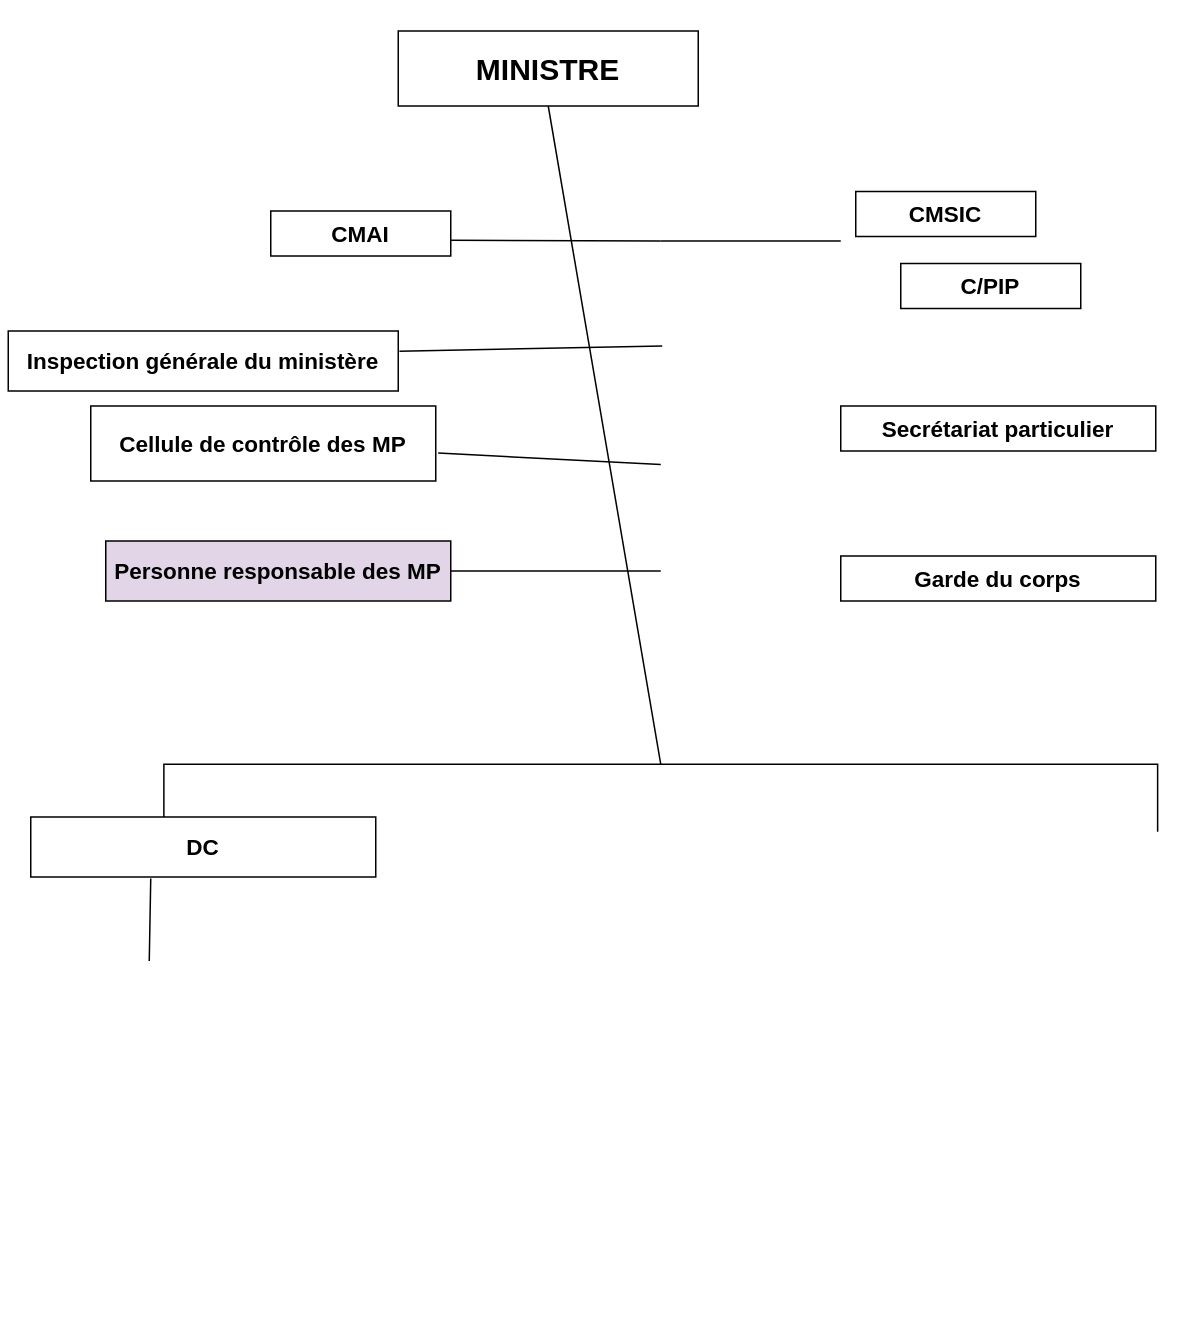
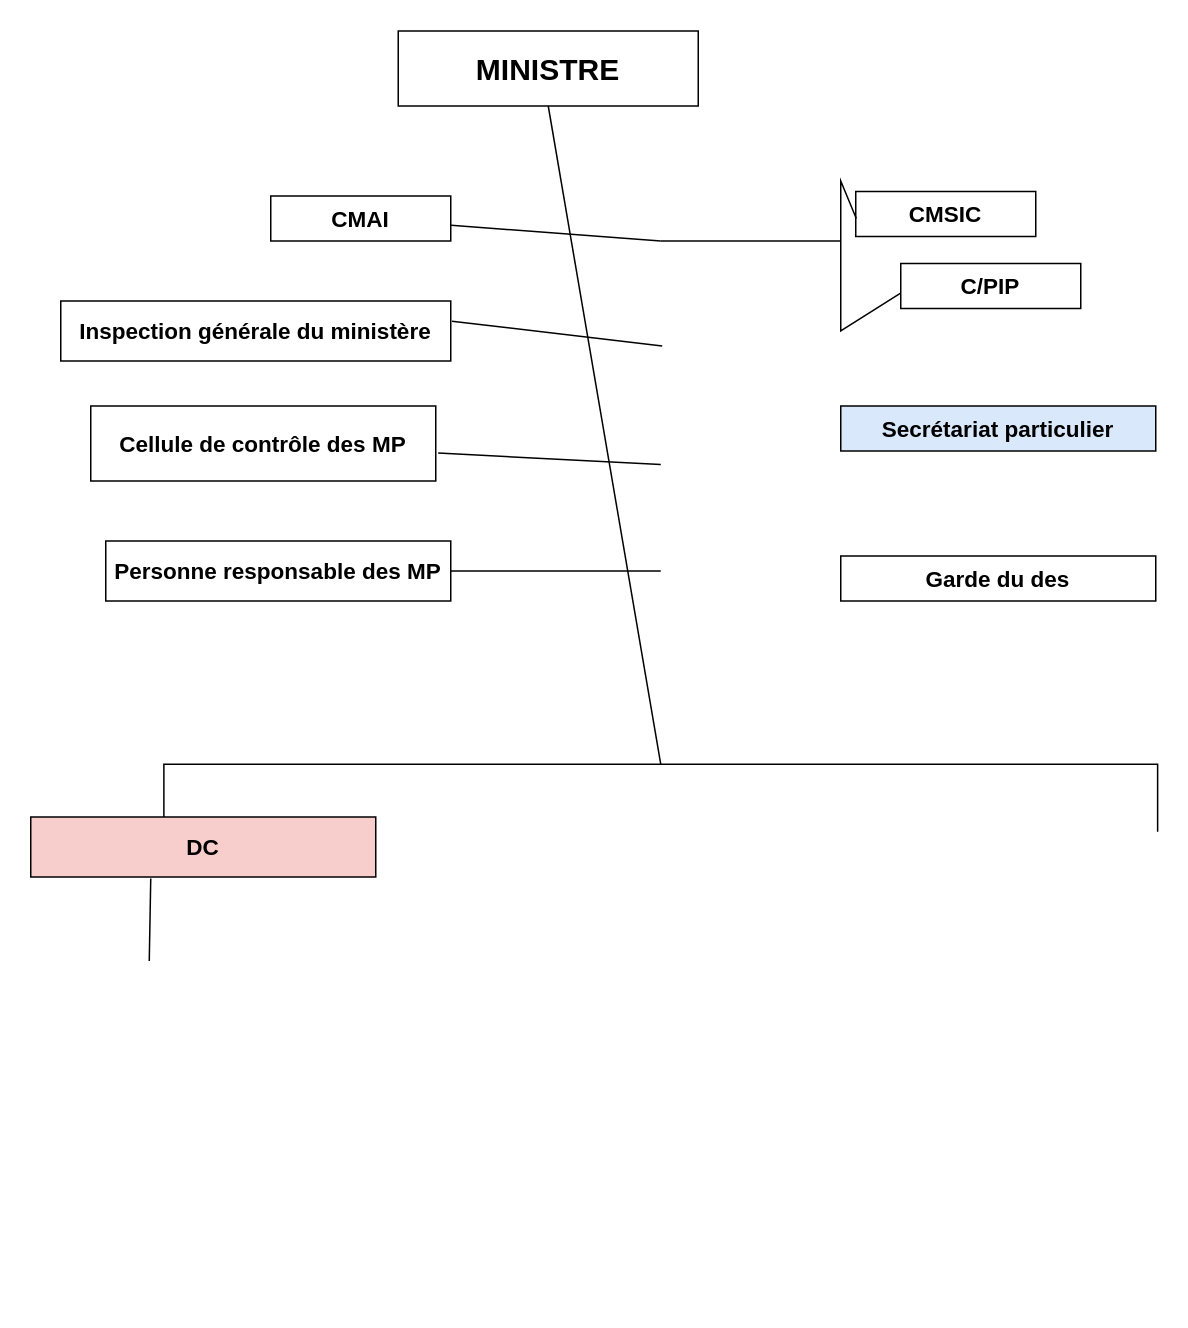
(361, 233) -> (361, 218)
none -> (841, 272)
(203, 361) -> (256, 331)
(998, 428) -> (998, 428)
(278, 571) -> (278, 571)
(998, 578) -> (998, 578)
(203, 847) -> (203, 847)
